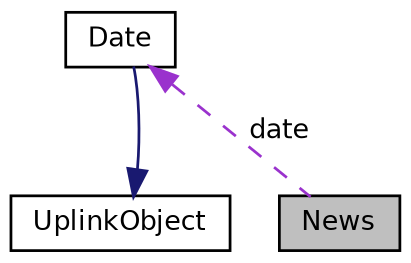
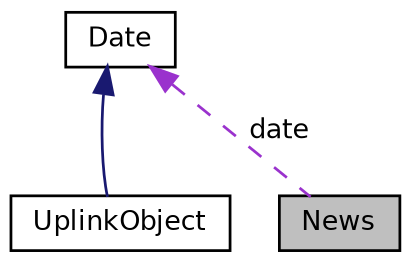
(139, 118) -> (102, 146)
